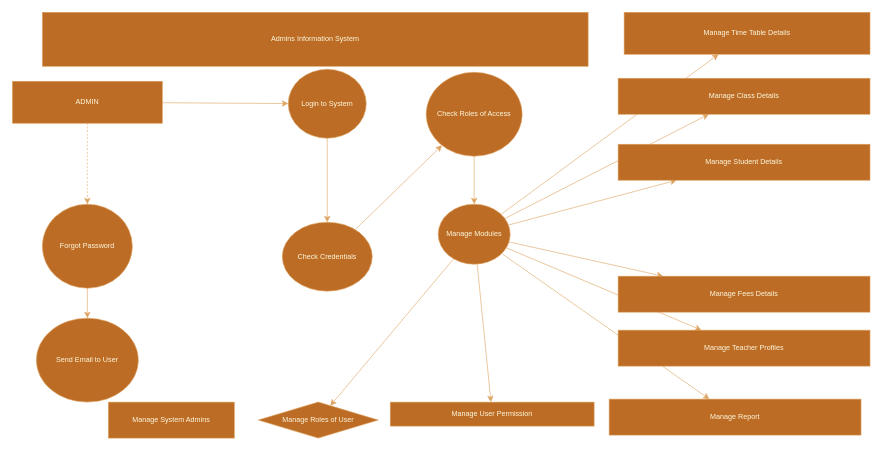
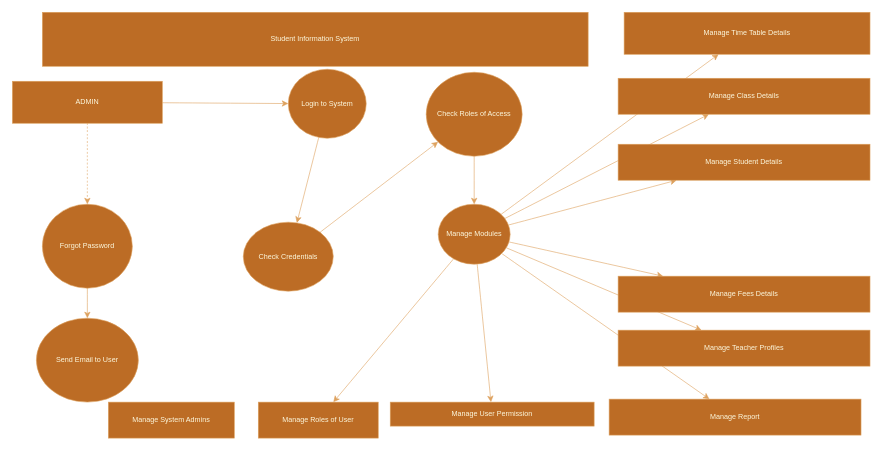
(315, 39) -> (315, 39)
(327, 257) -> (288, 257)
(318, 420) -> (318, 420)
